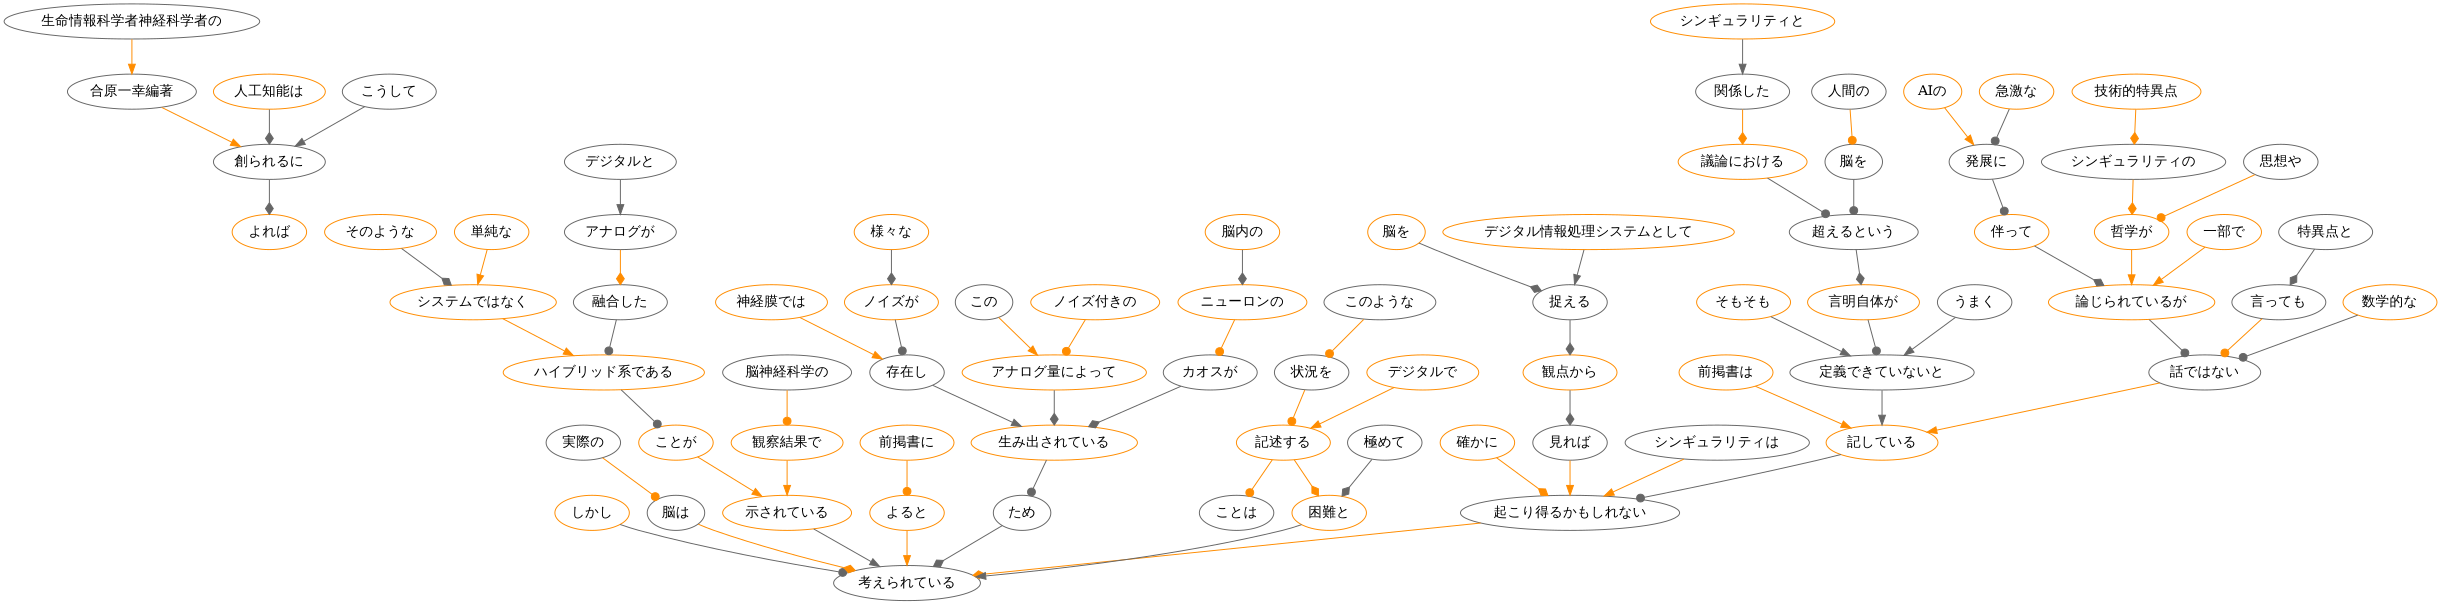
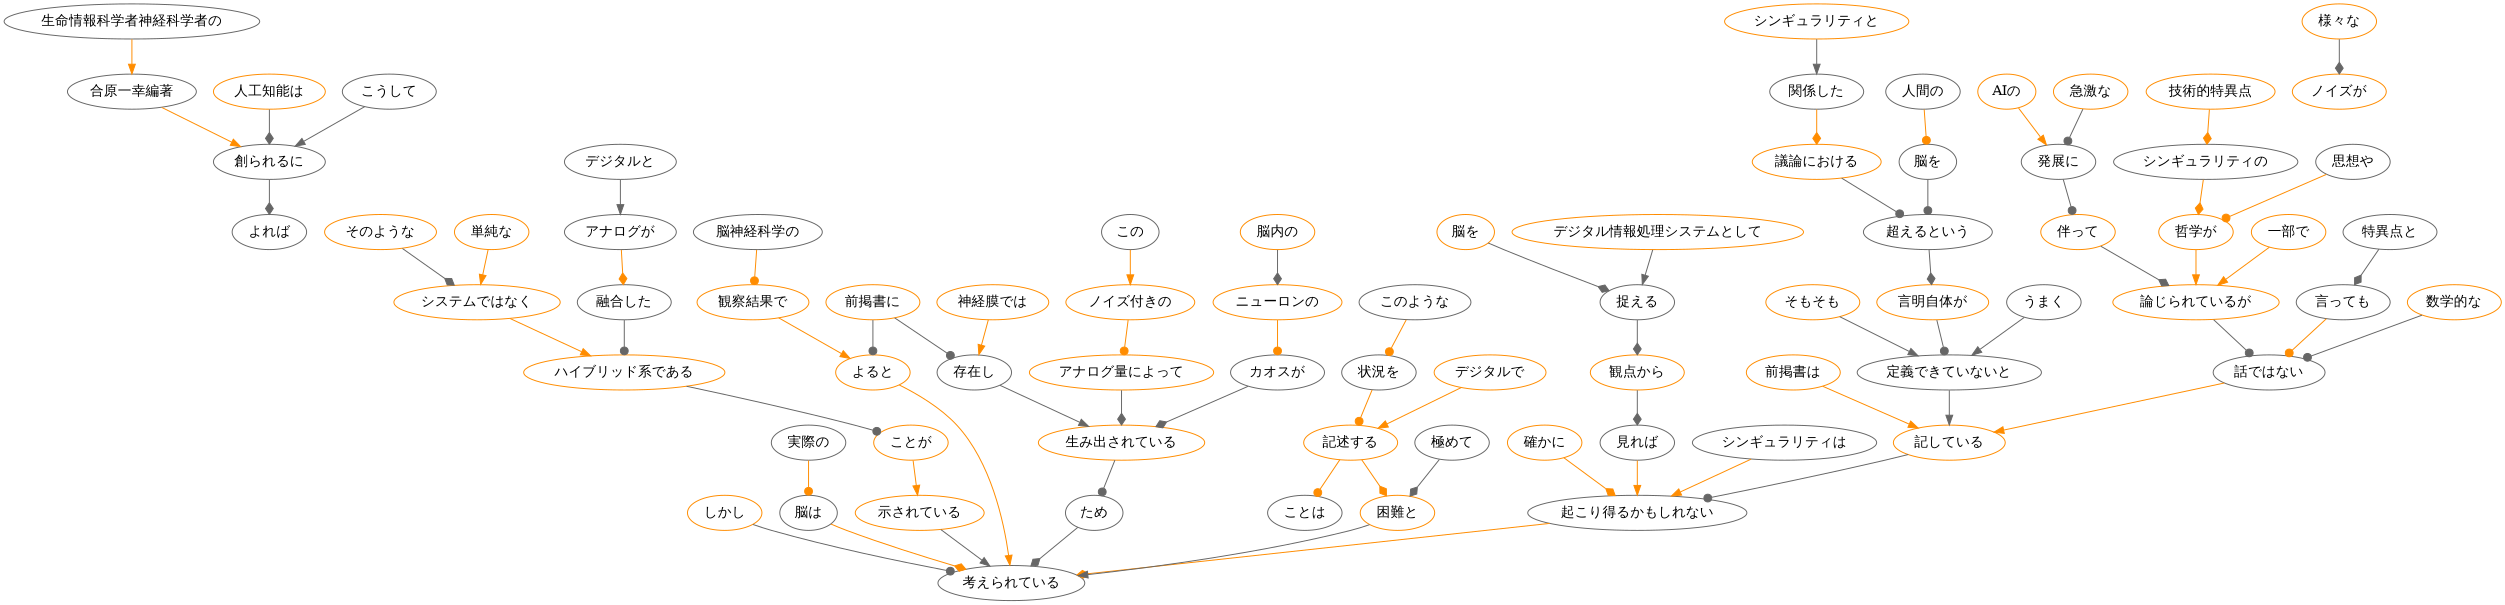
(269, 232) -> (269, 232)
(898, 333) -> (921, 335)
(1015, 333) -> (1130, 262)
(787, 473) -> (810, 336)
(907, 474) -> (873, 334)
